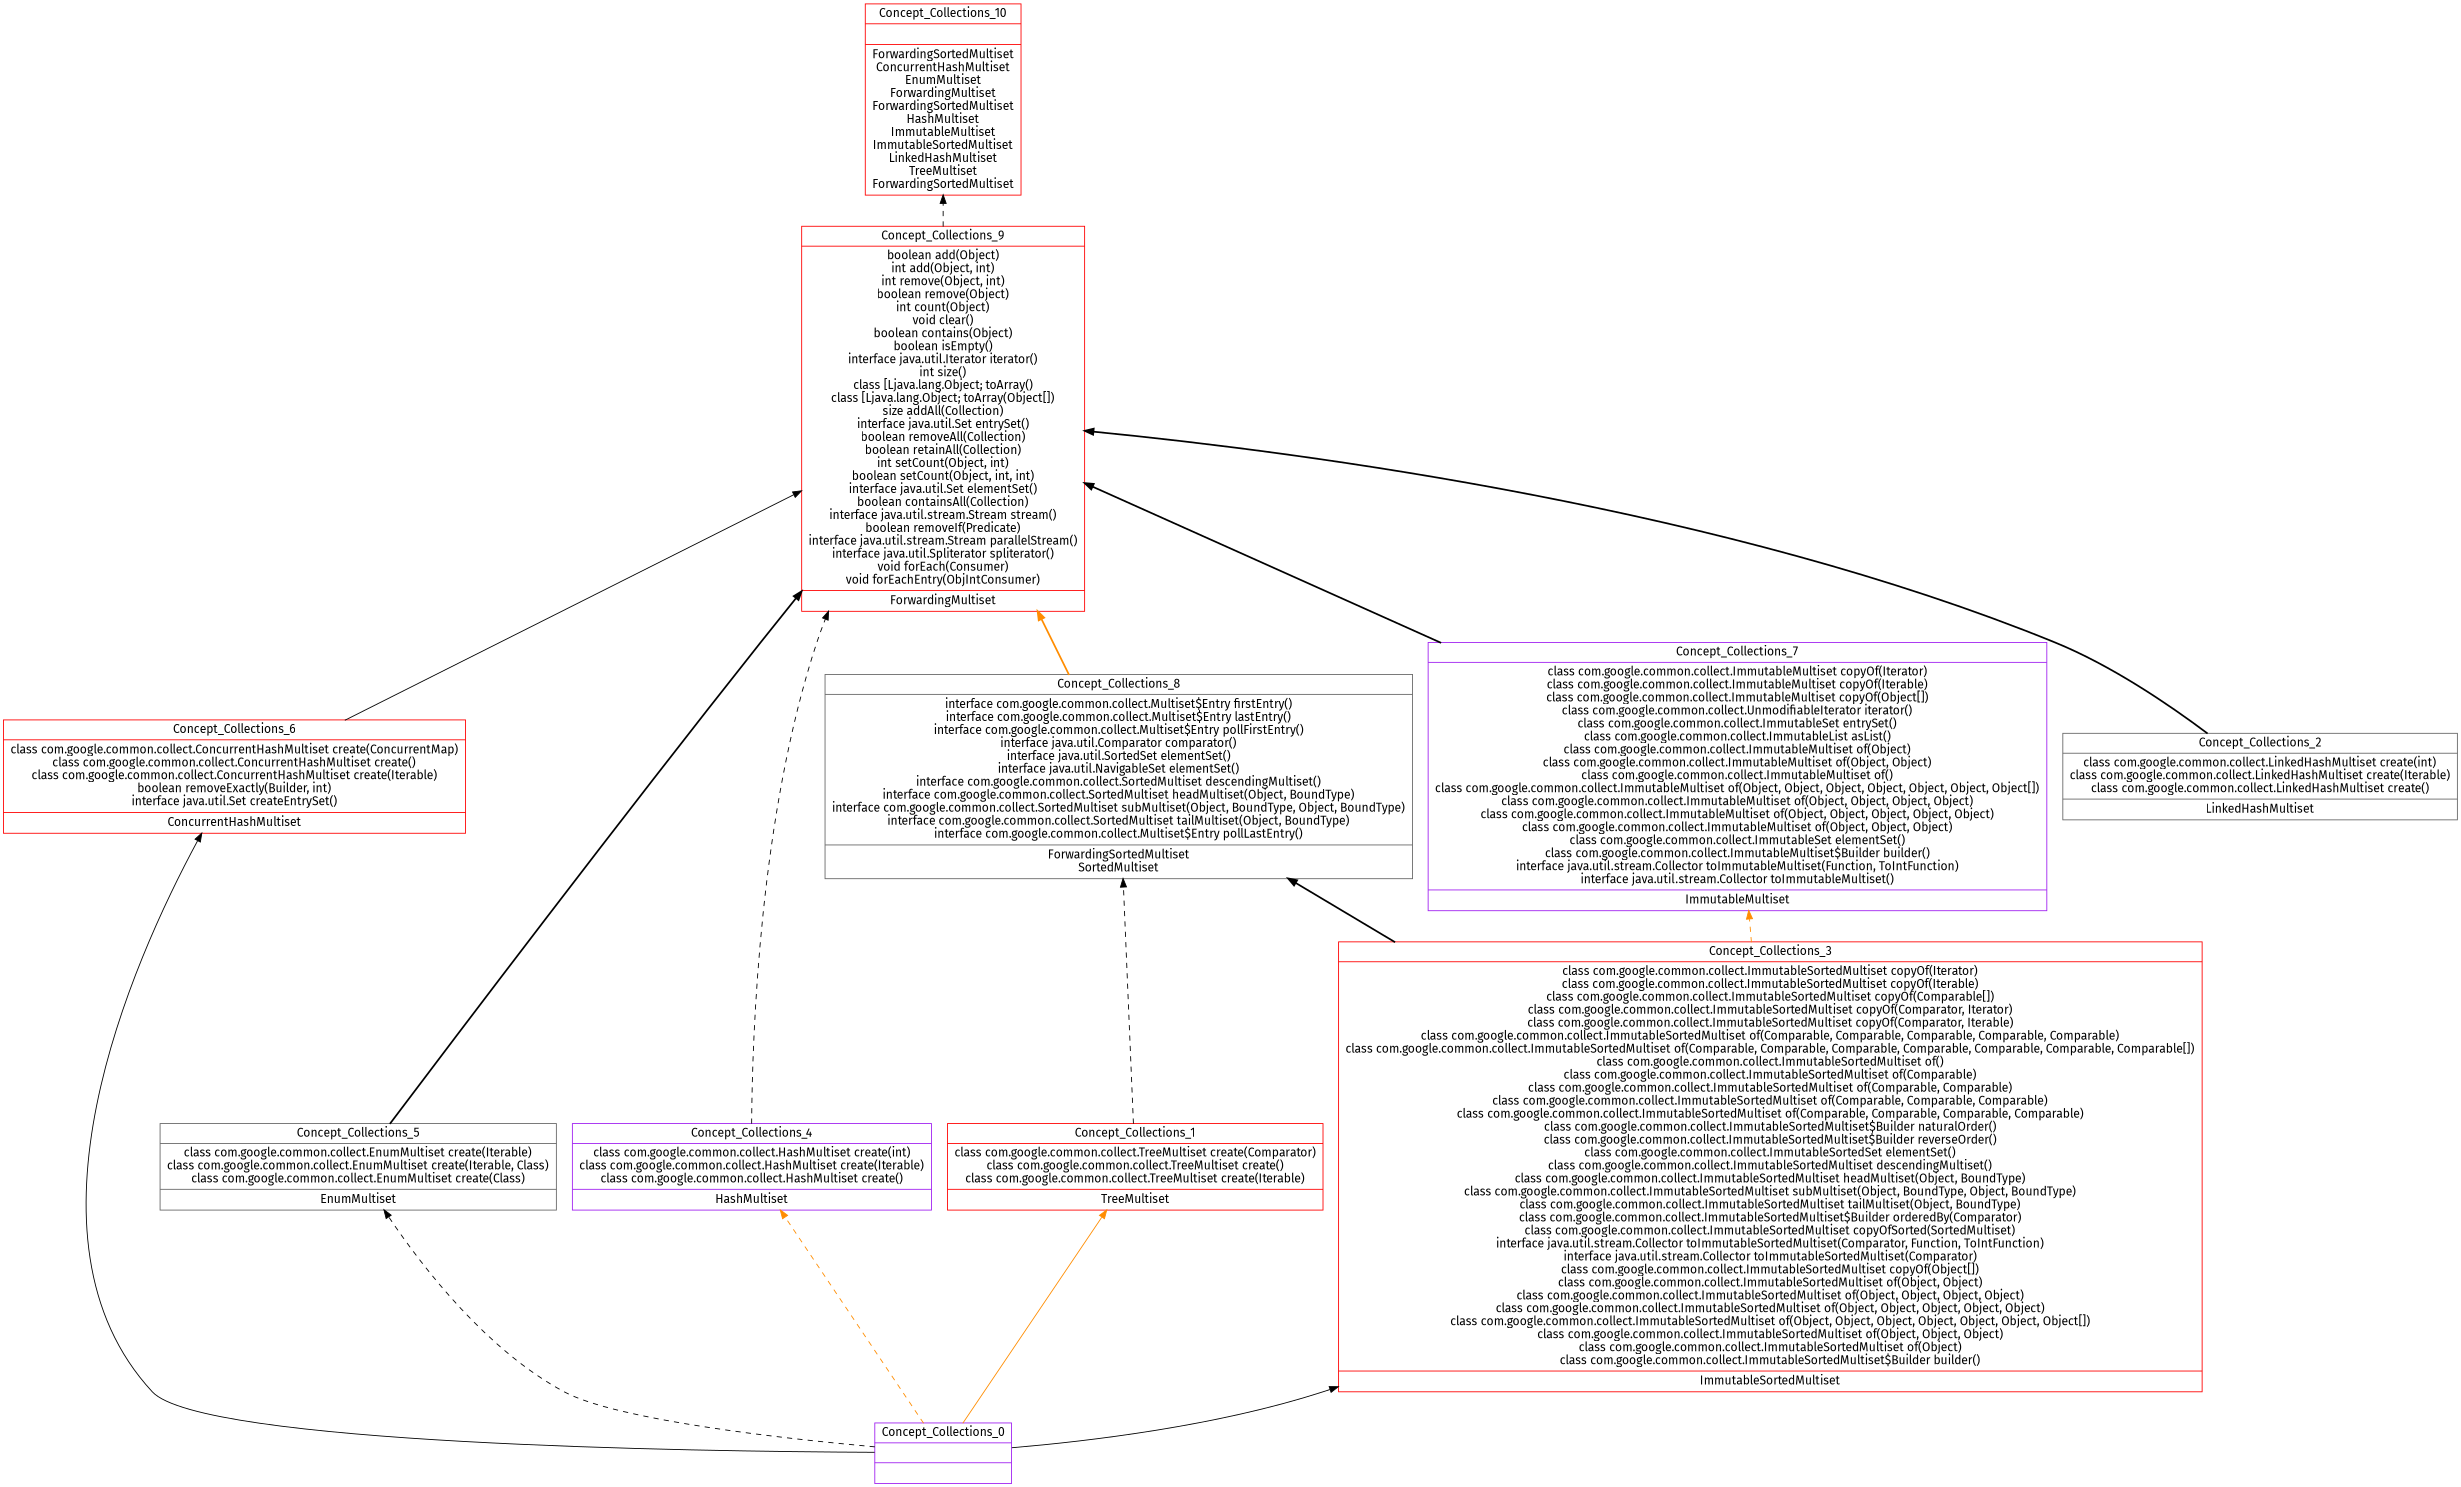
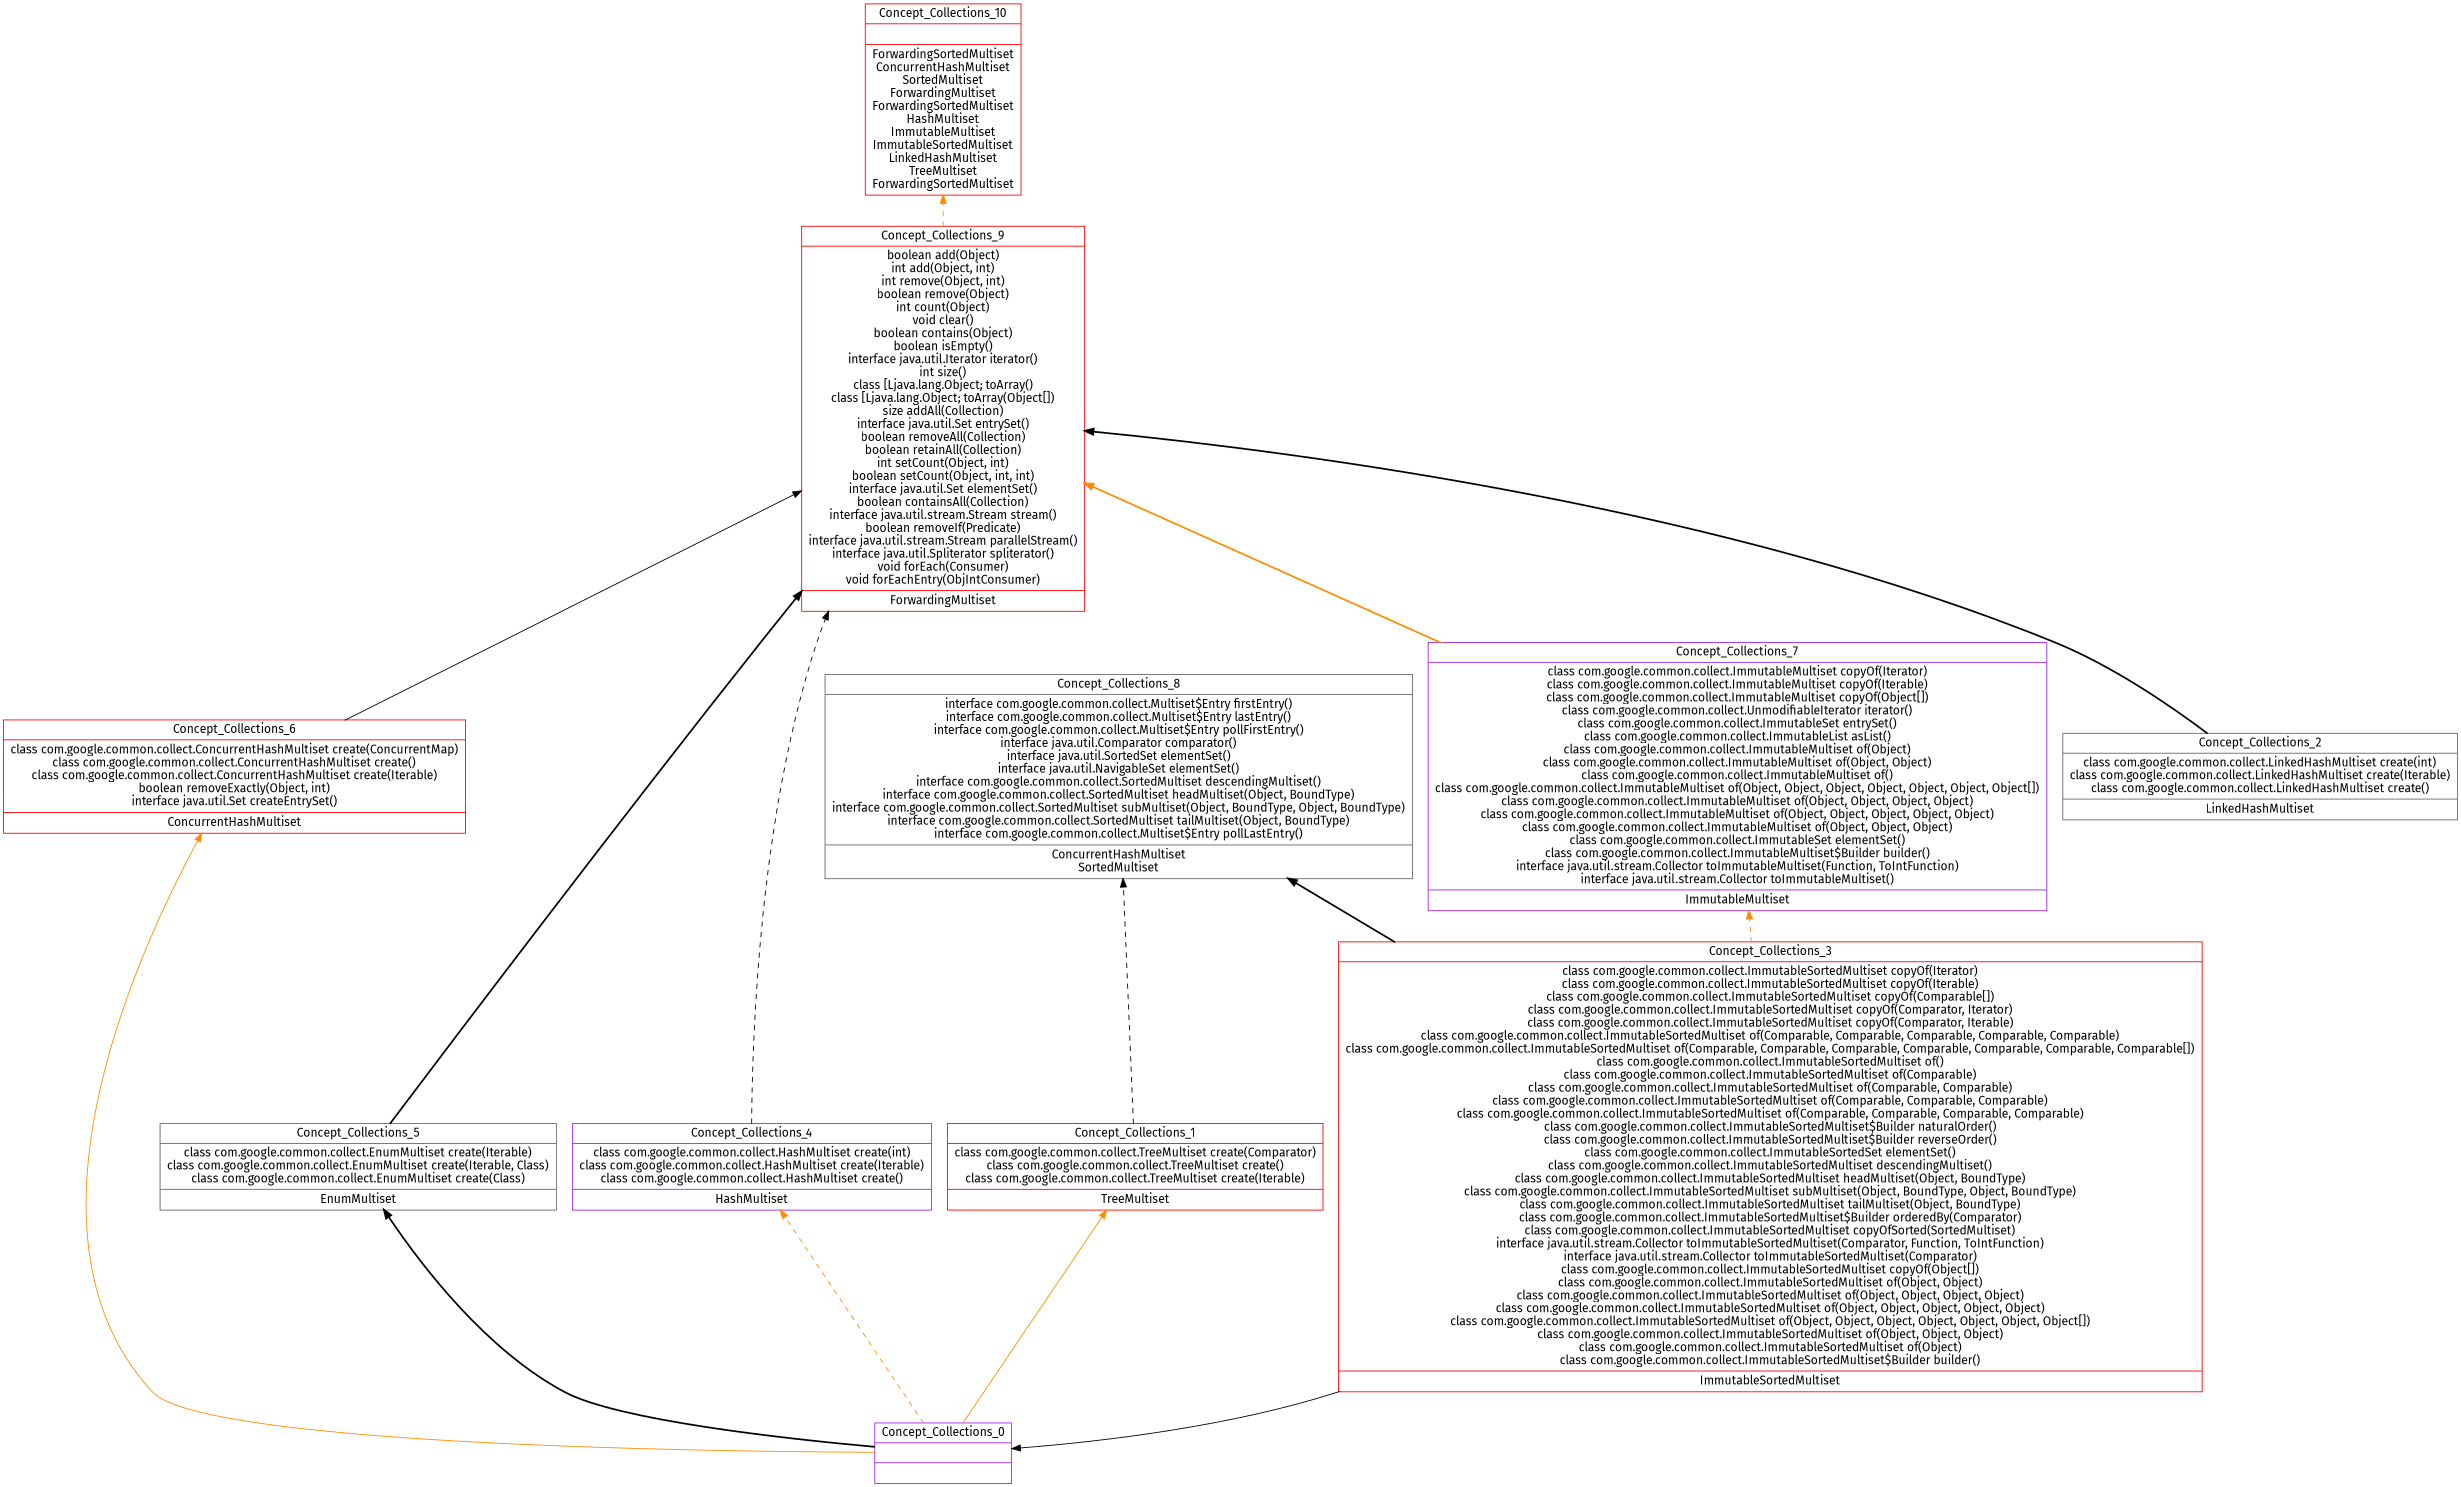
(943, 80) -> (943, 80)
(943, 215) -> (943, 215)
(1267, 565) -> (1267, 565)
(1055, 647) -> none
(234, 789) -> (234, 789)
(1119, 855) -> (1119, 855)
(595, 1404) -> (595, 1404)
(219, 1415) -> (219, 1415)
(1173, 1427) -> (1182, 1428)
